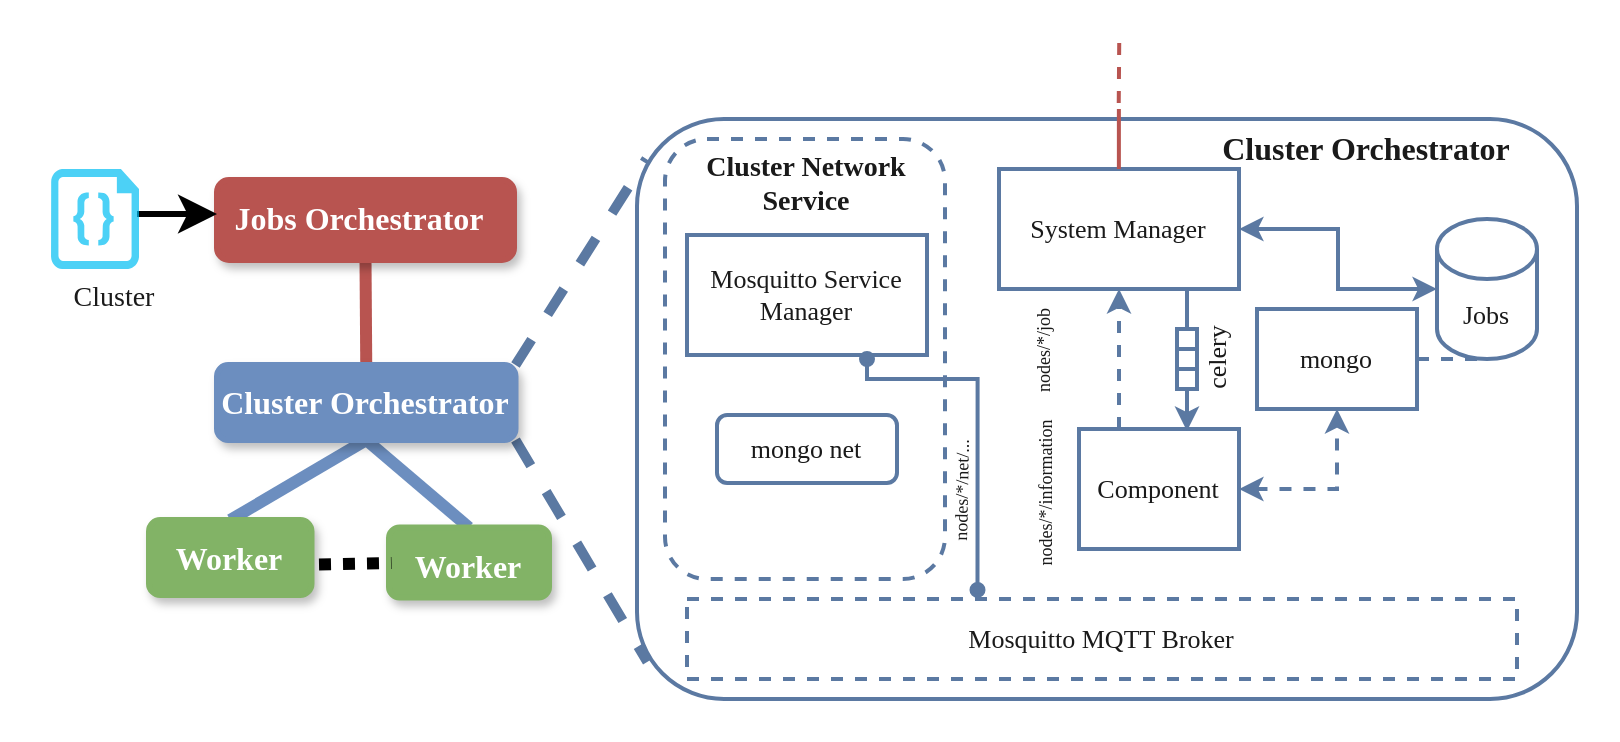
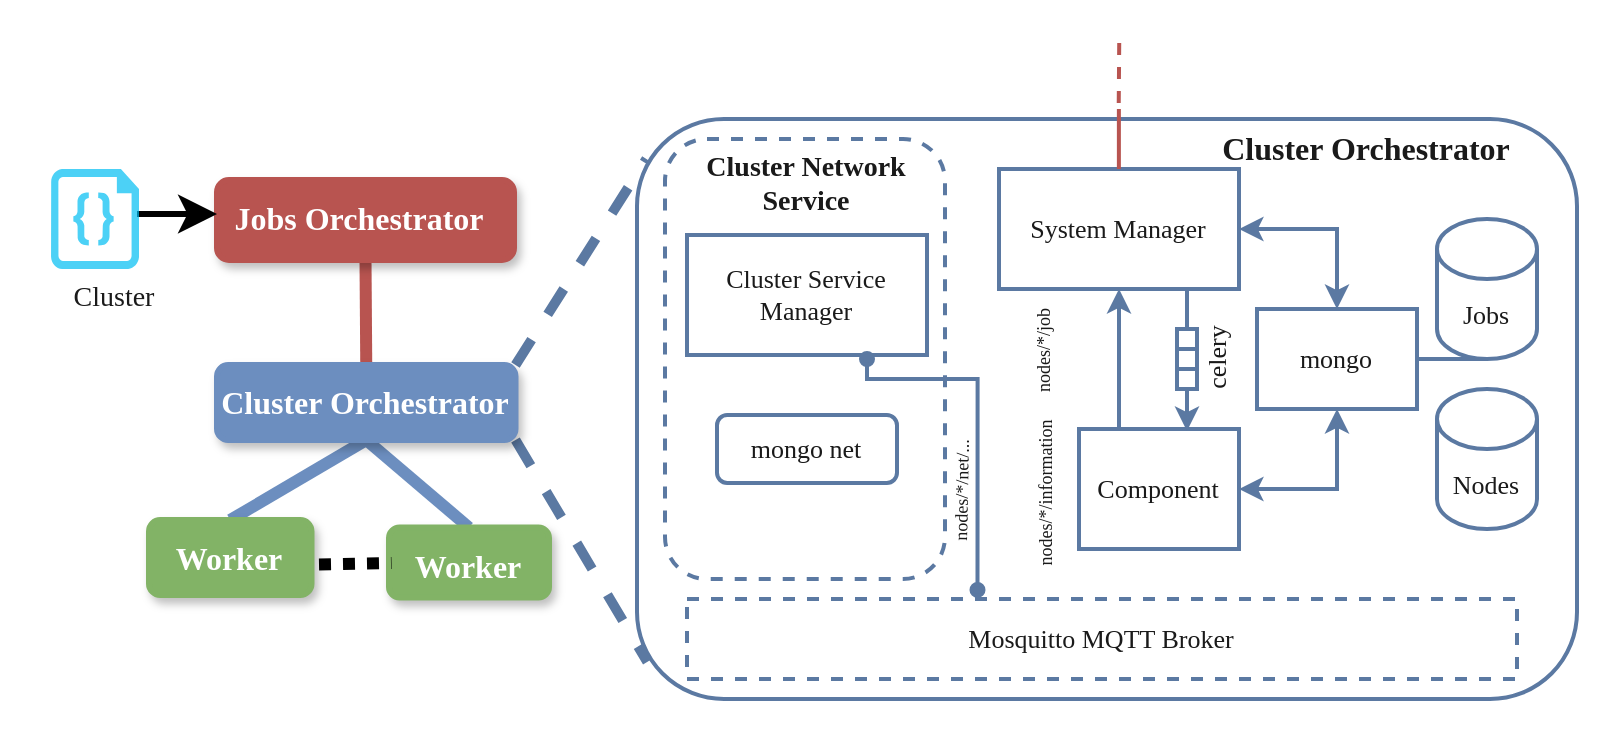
(1346, 289) -> (1337, 258)
(807, 295) -> (807, 295)
(1434, 359) -> (1434, 359)
(1119, 411) -> (1119, 411)
none -> (1487, 459)
(1272, 489) -> (1272, 489)
